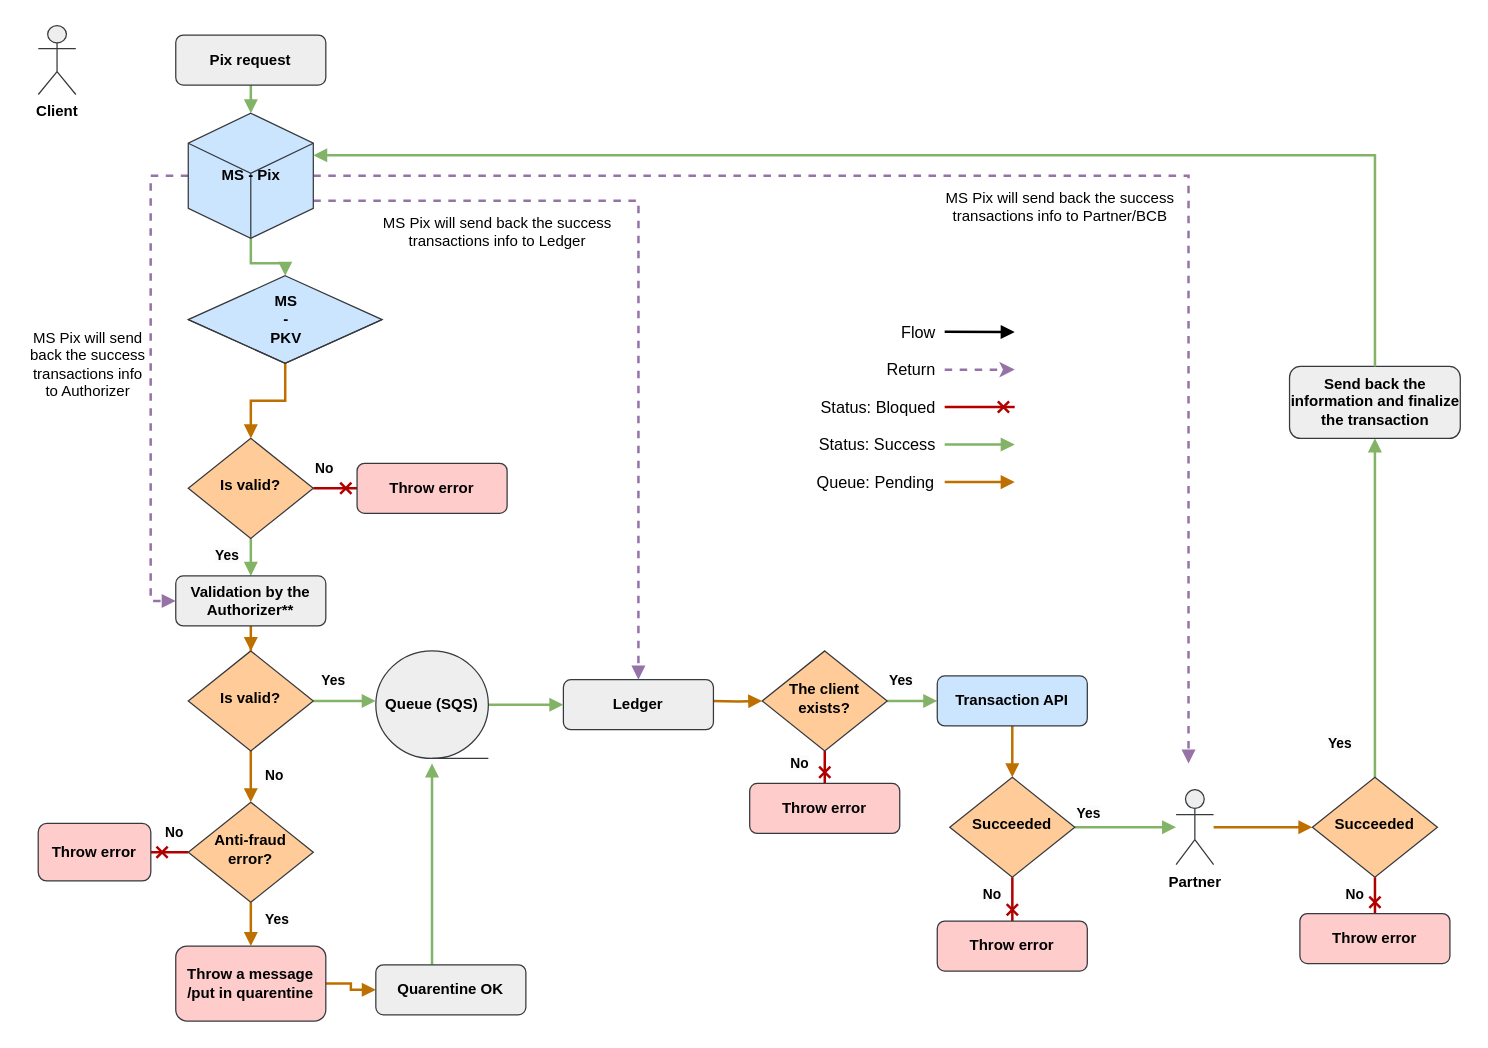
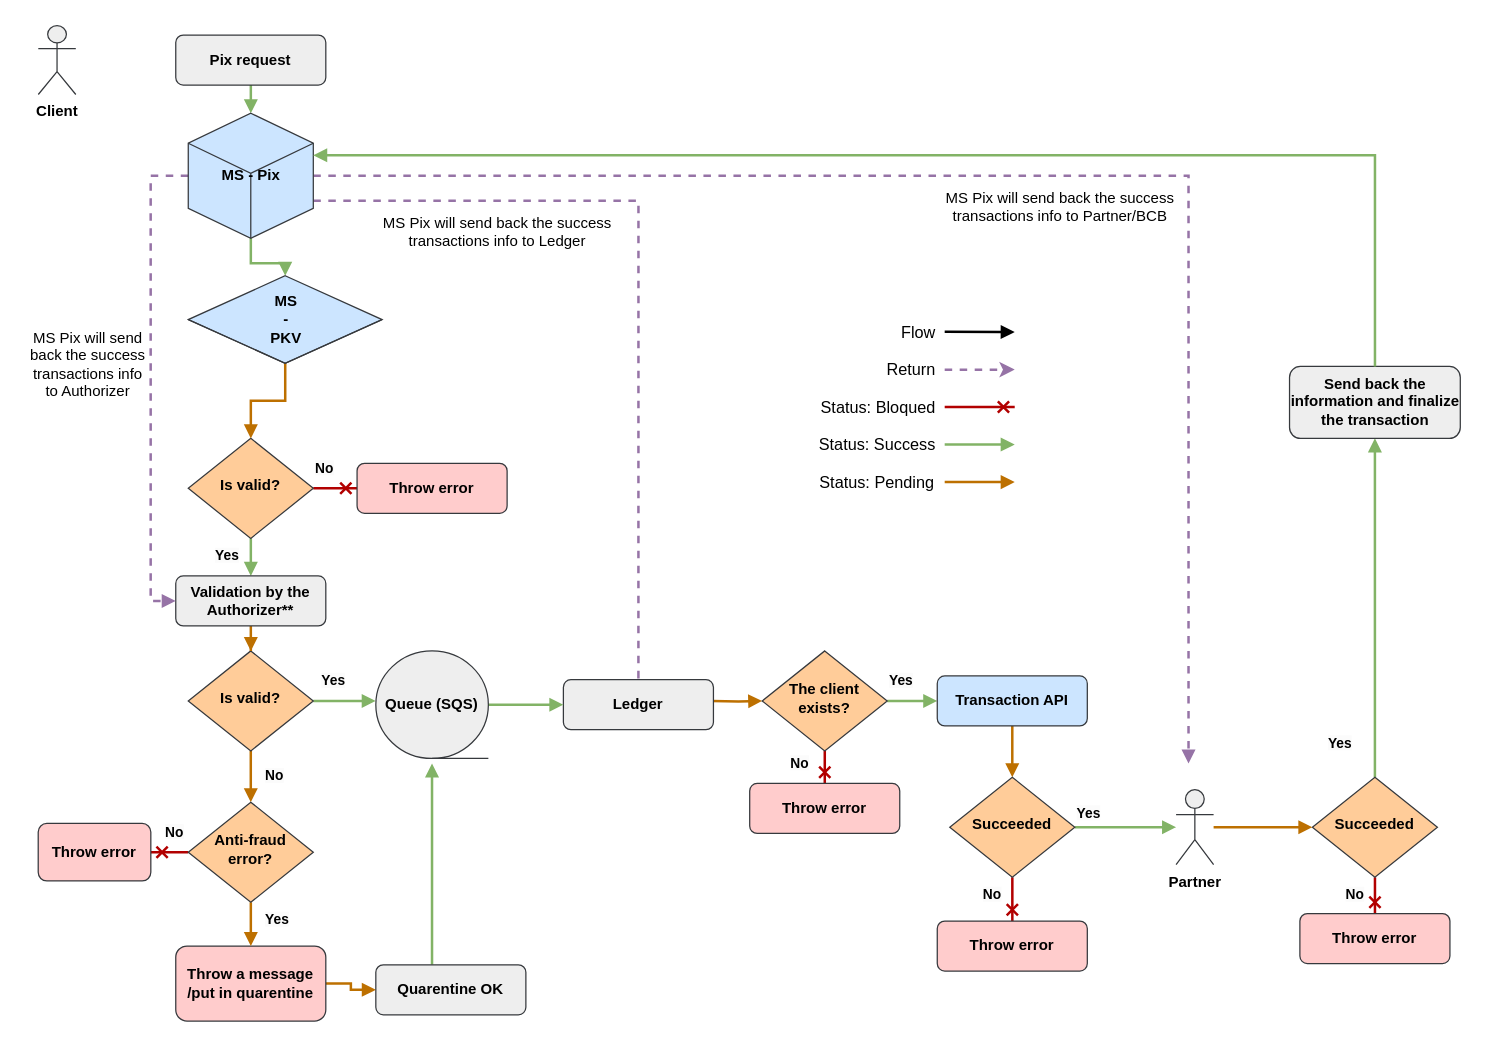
(877, 482) -> (872, 482)
(638, 665) -> (638, 670)
